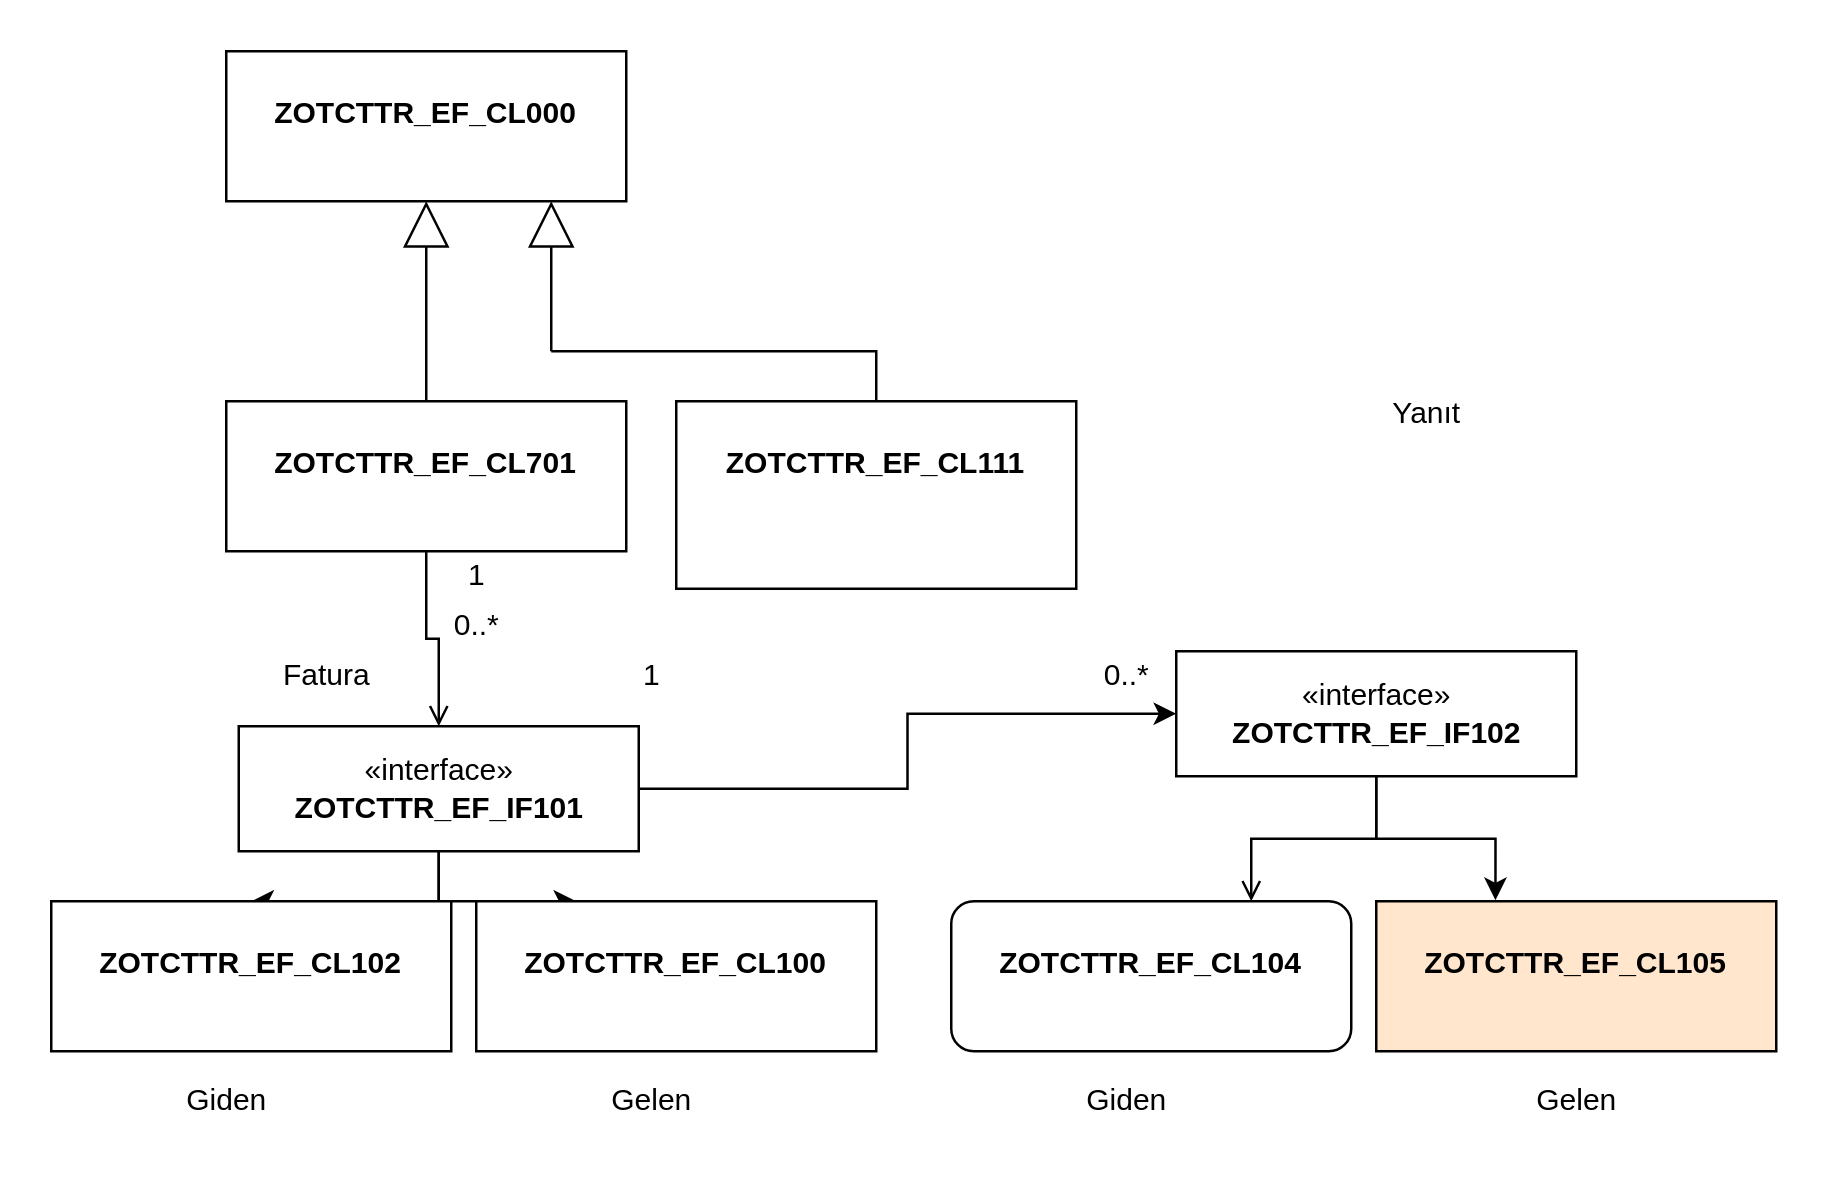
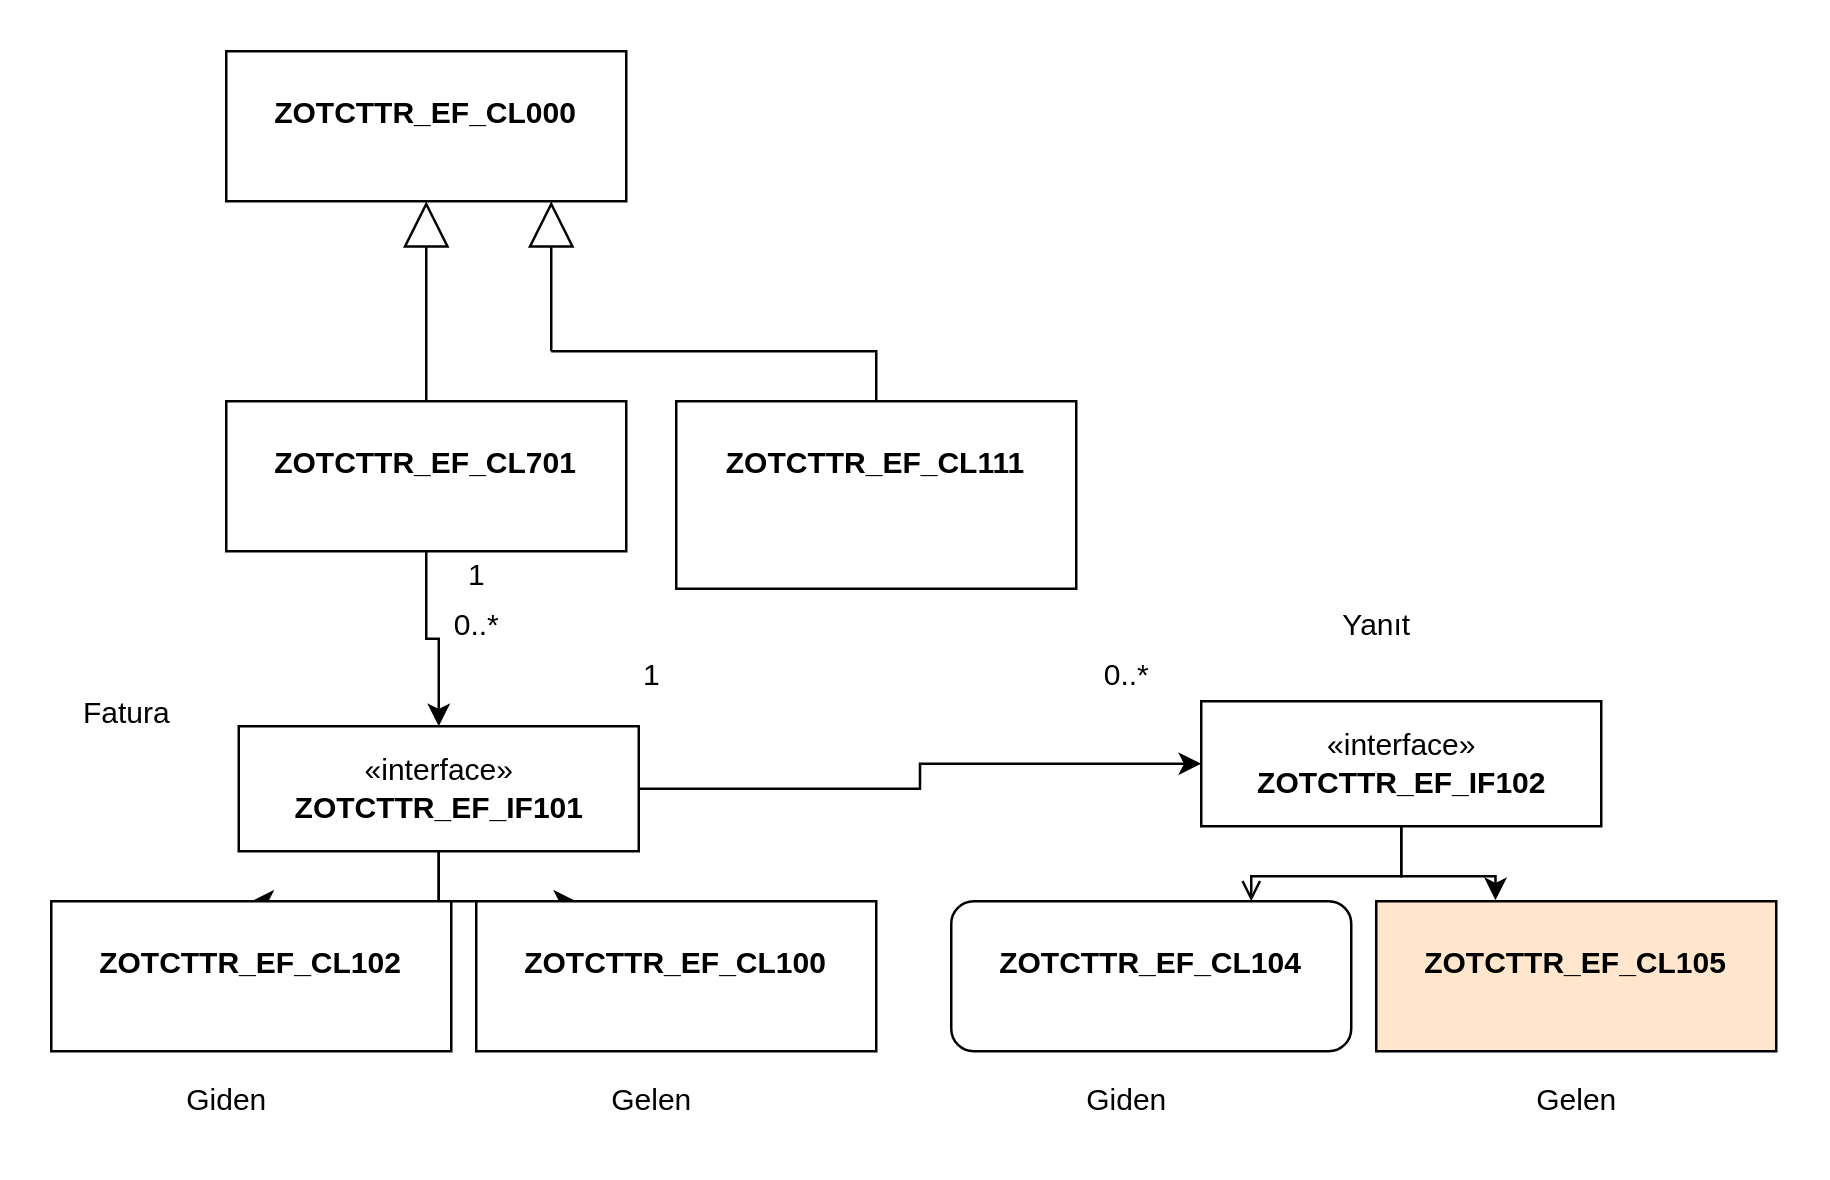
(1426, 414) -> (1376, 626)
(326, 676) -> (126, 714)
(439, 712) -> (439, 708)
(1376, 714) -> (1401, 764)
